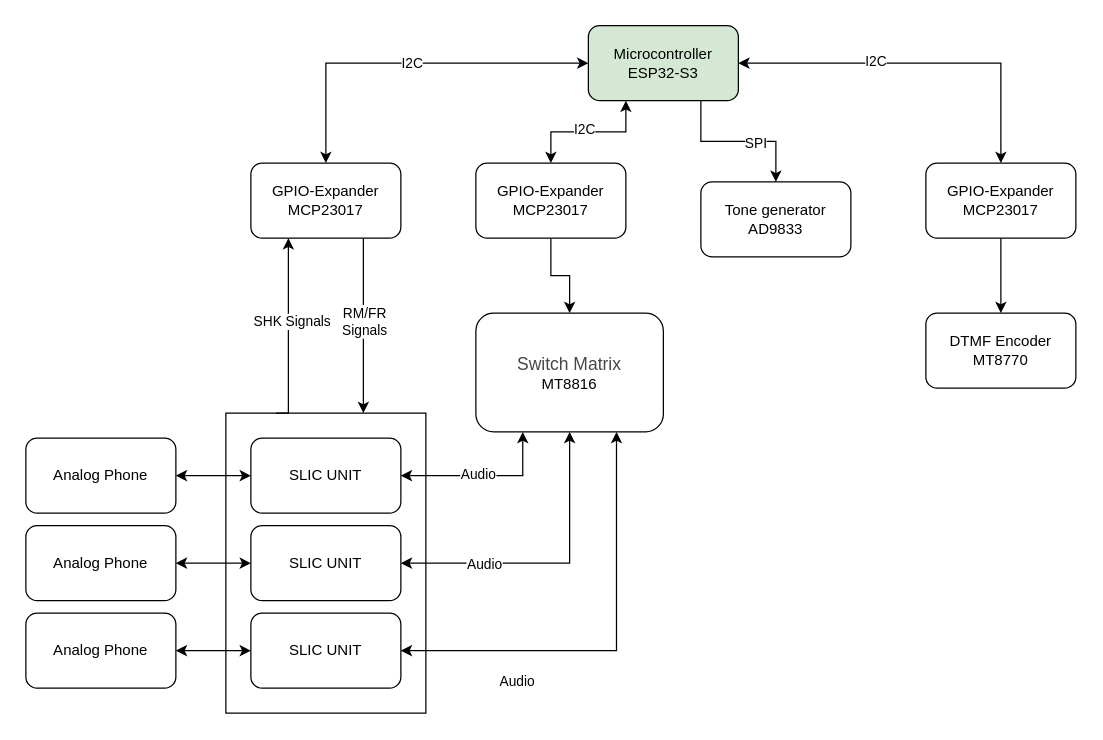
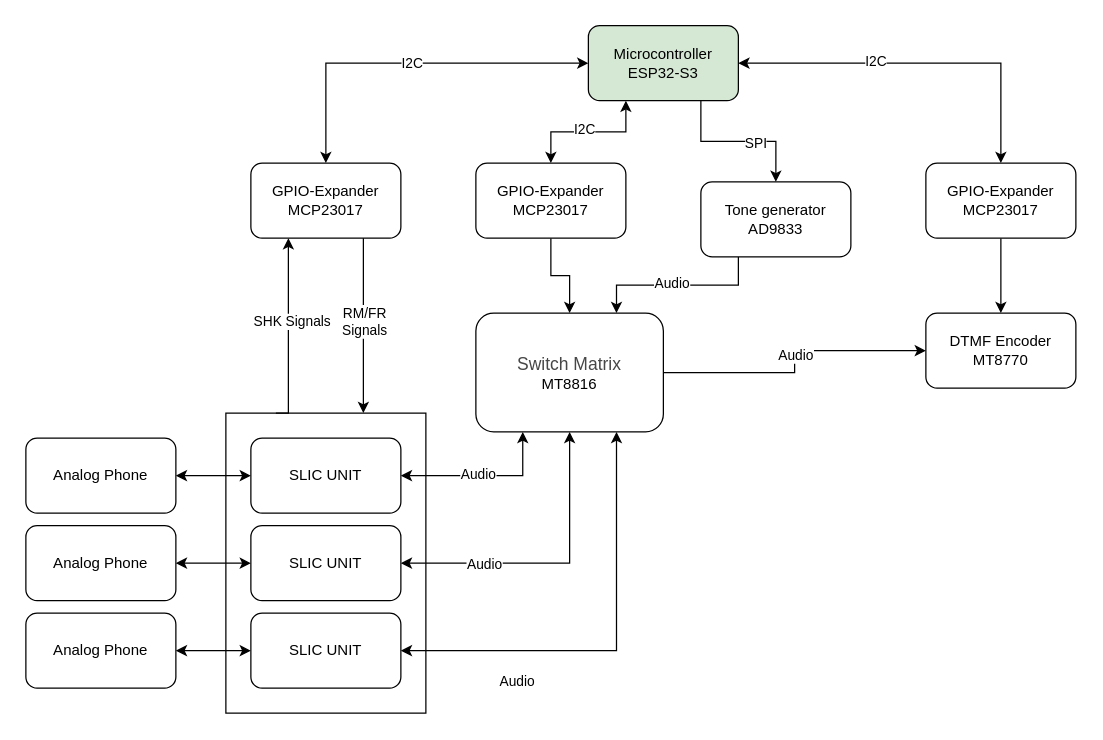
none -> (682, 285)
none -> (794, 366)
